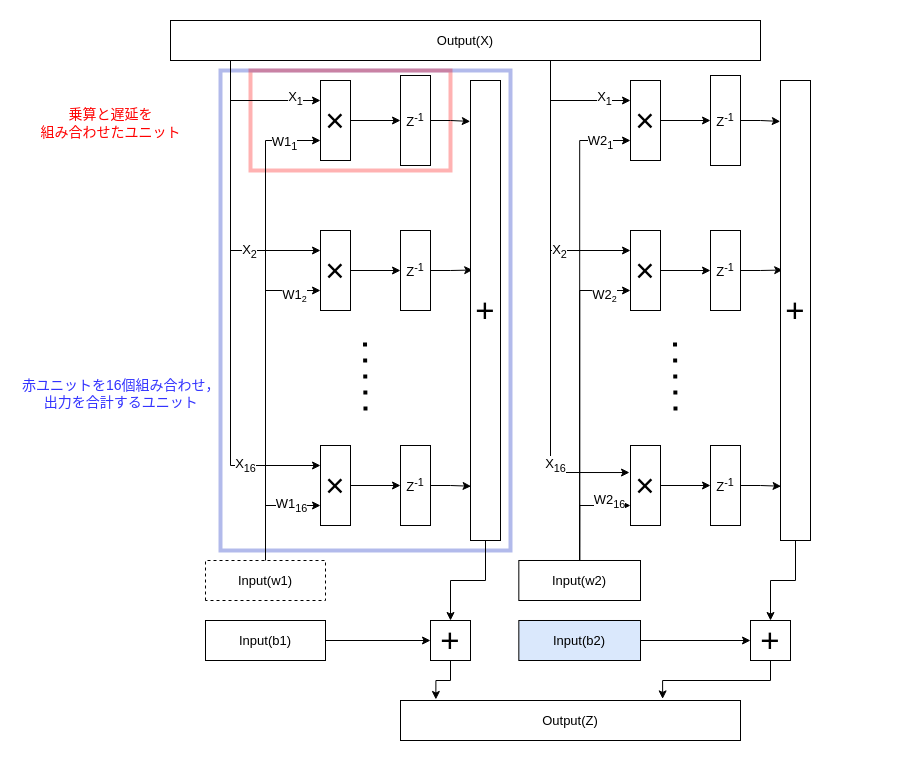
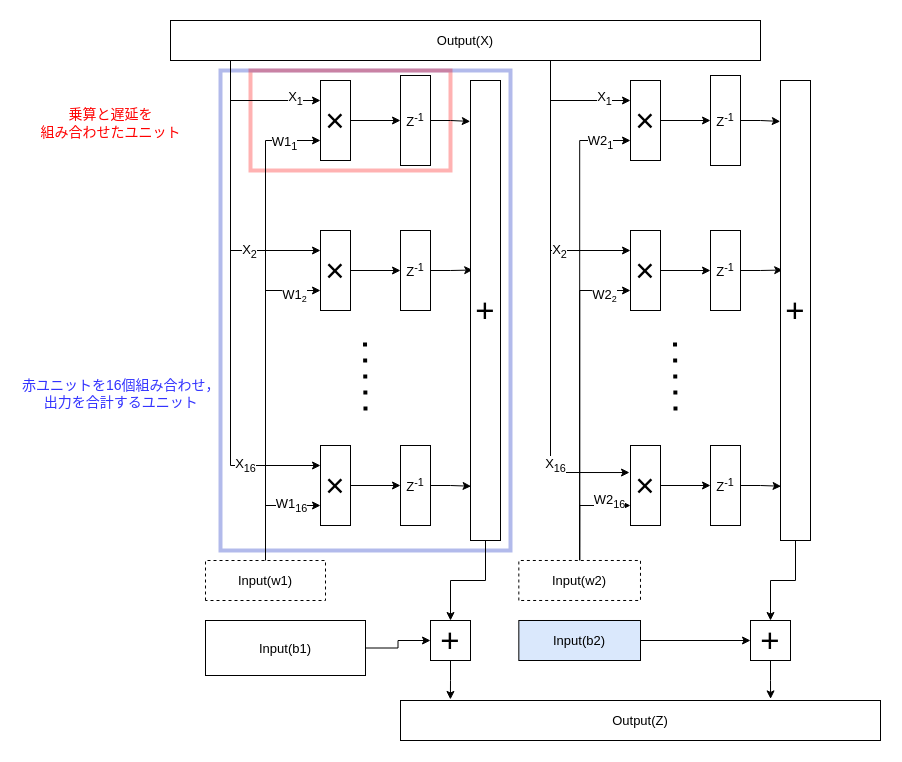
(580, 581) -> (580, 581)
(266, 641) -> (286, 648)
(571, 721) -> (641, 721)
